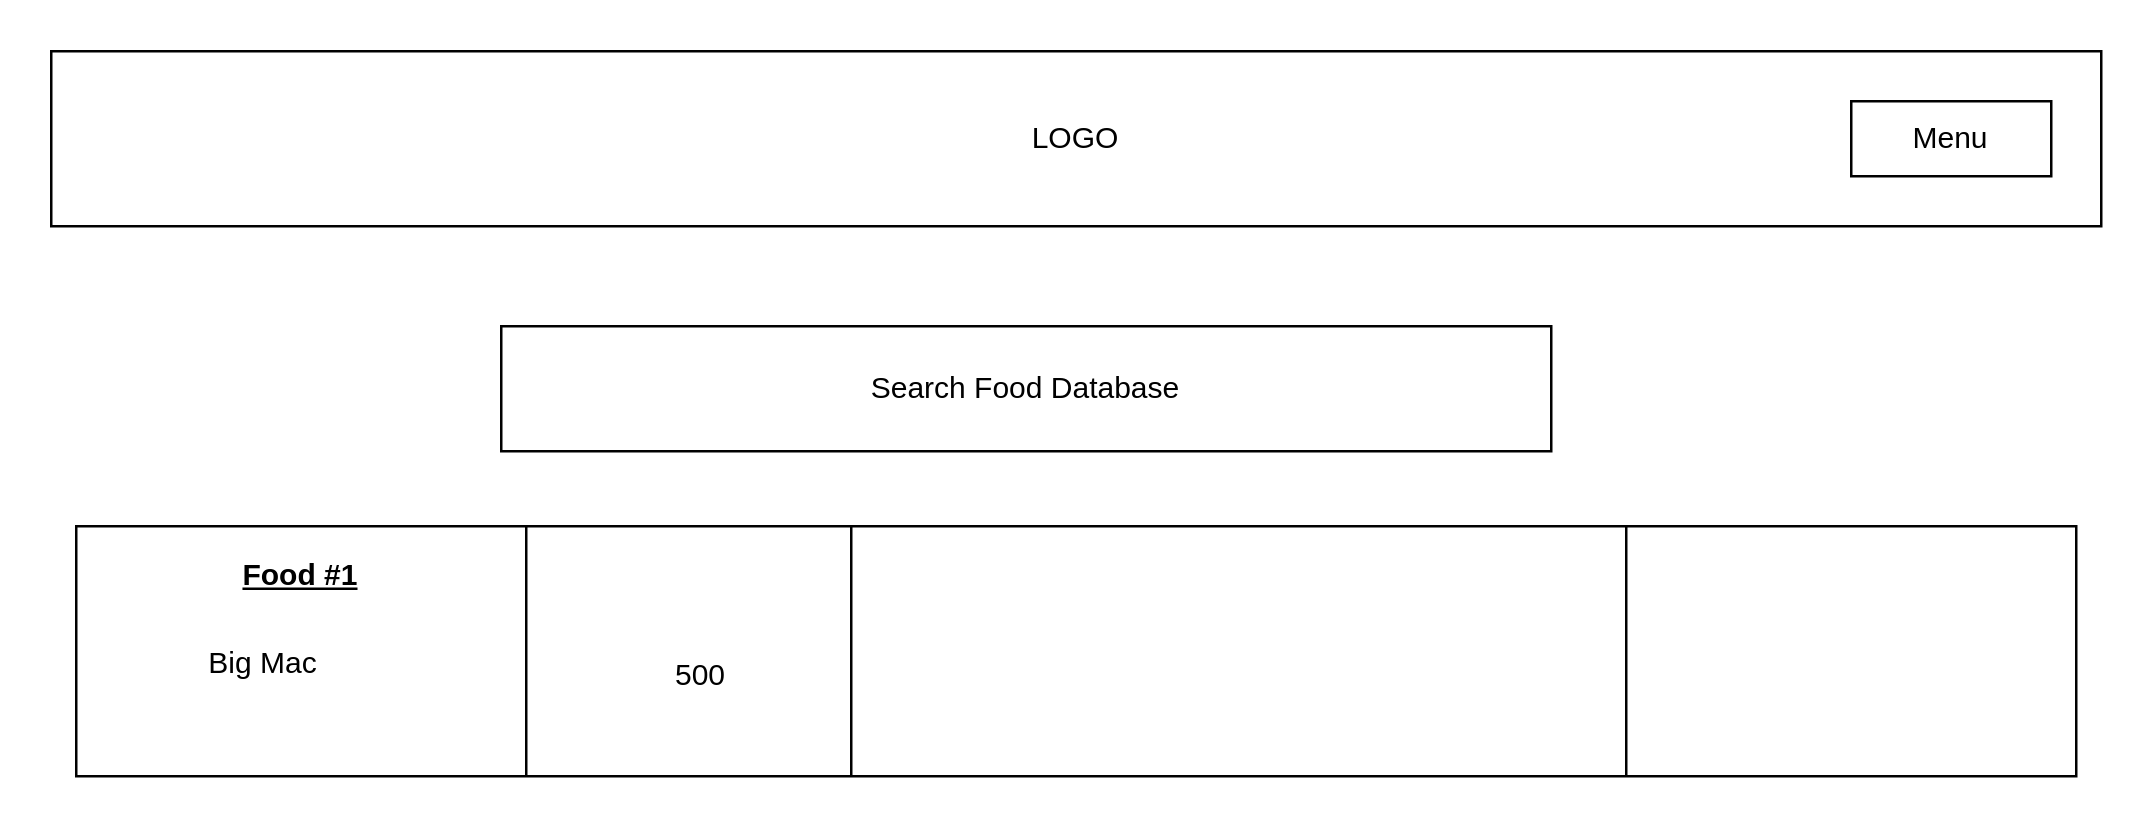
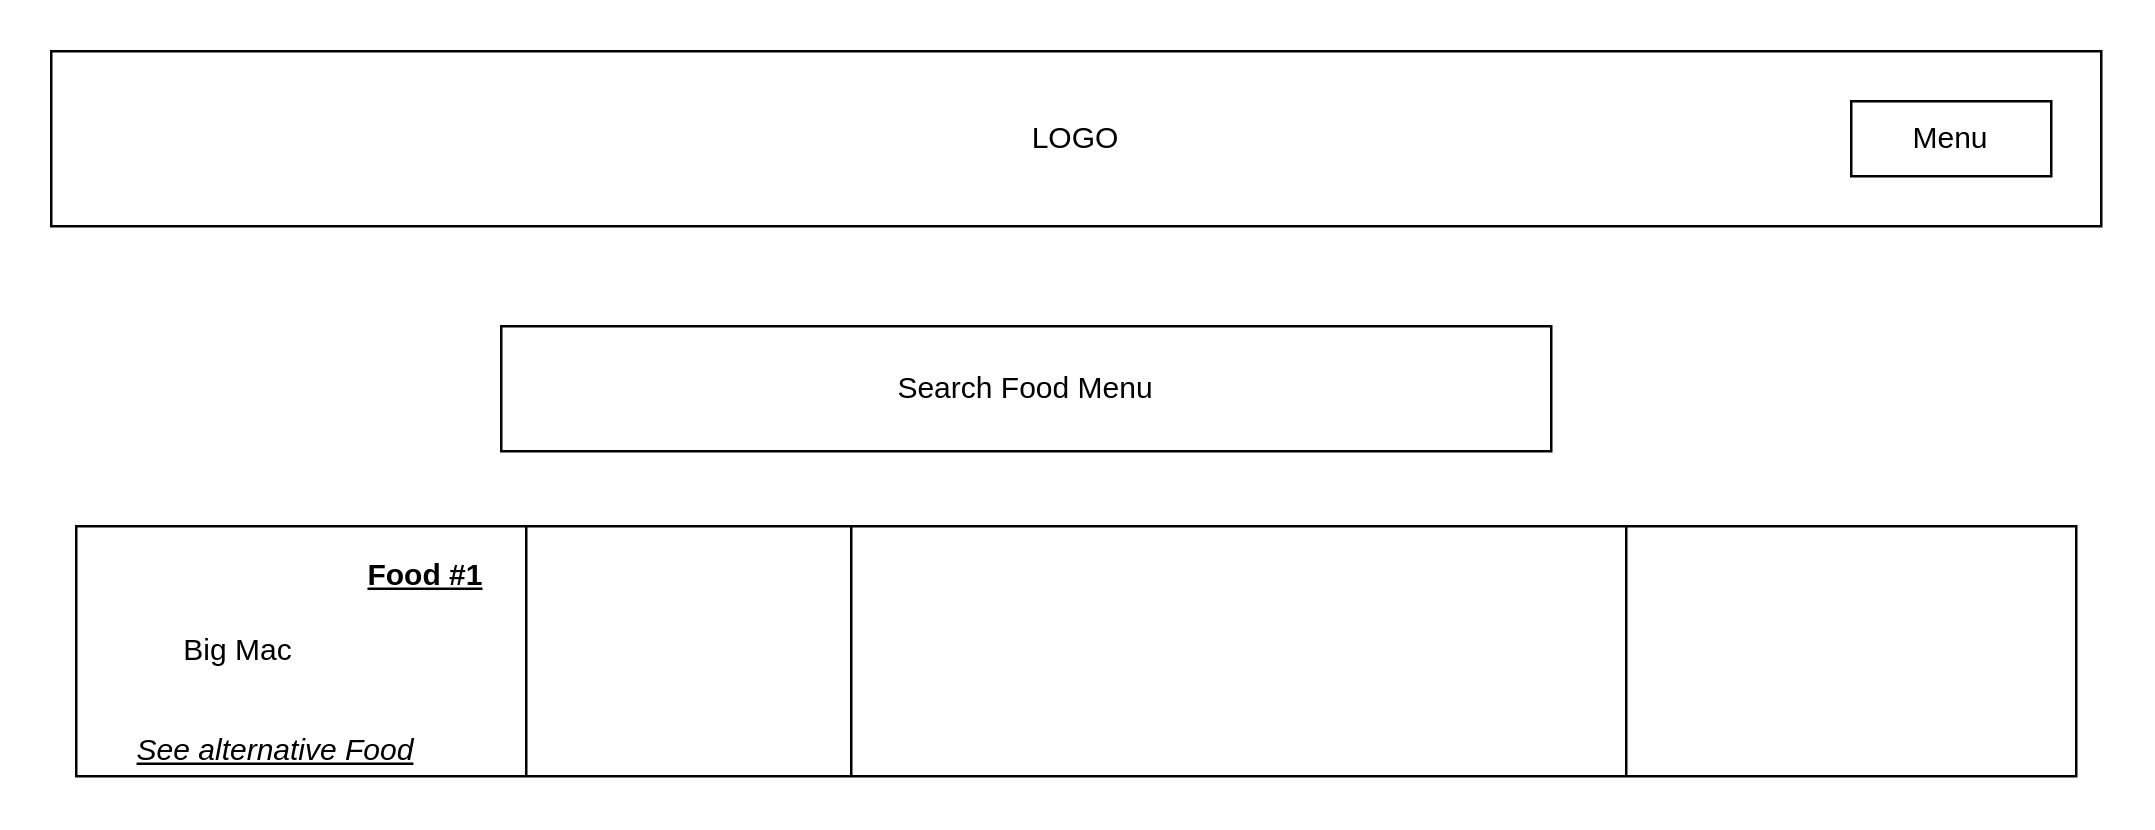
(1026, 389) -> (1026, 389)
(301, 576) -> (426, 576)
(264, 664) -> (239, 651)
(701, 676) -> none
none -> (276, 751)
